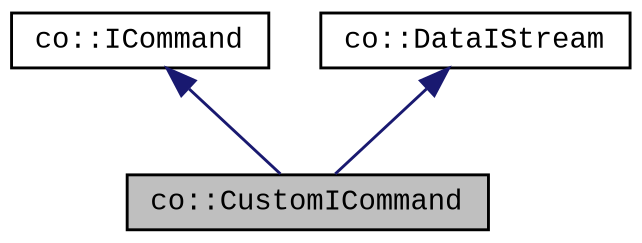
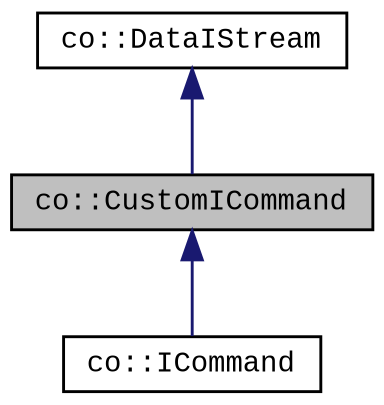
(235, 131) -> (192, 298)
